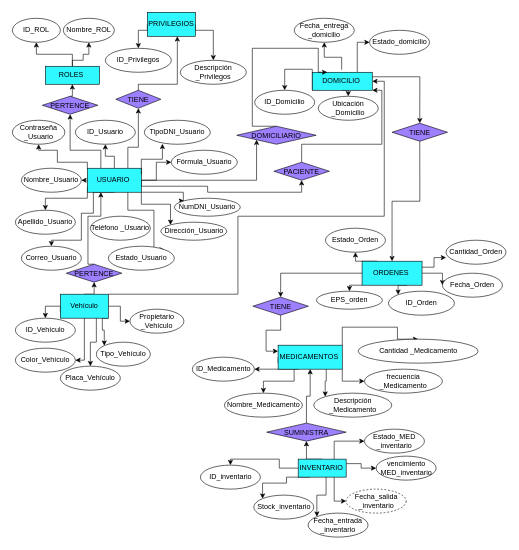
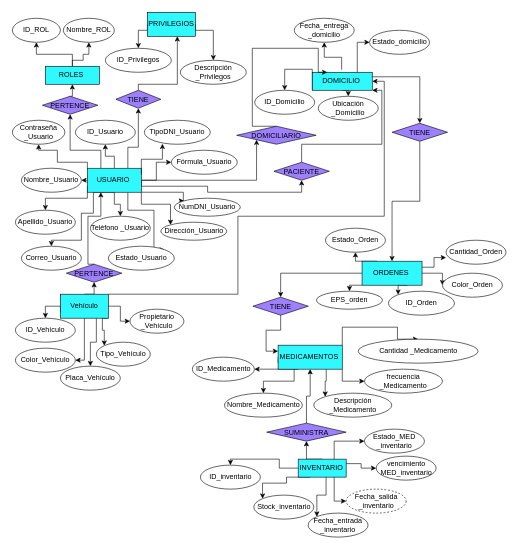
none -> (116, 204)
(473, 285) -> (473, 285)
